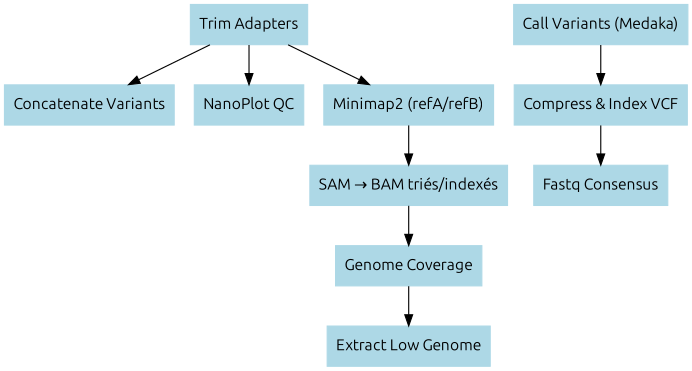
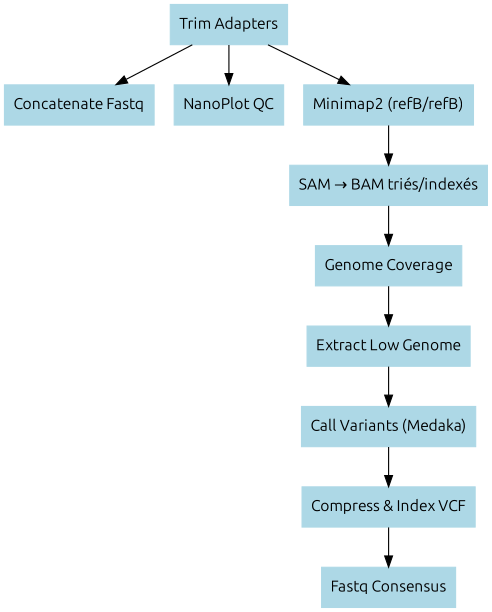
(89, 105) -> (79, 105)
(409, 105) -> (389, 105)
none -> (389, 381)
